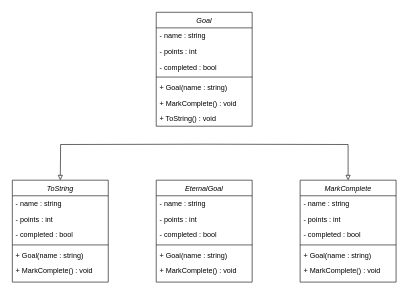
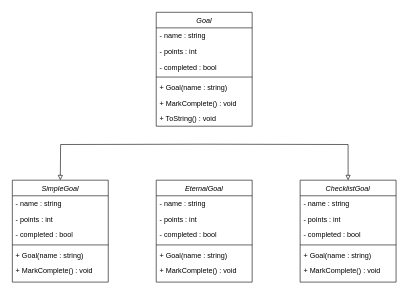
(60, 188) -> (60, 188)
(348, 188) -> (348, 188)
